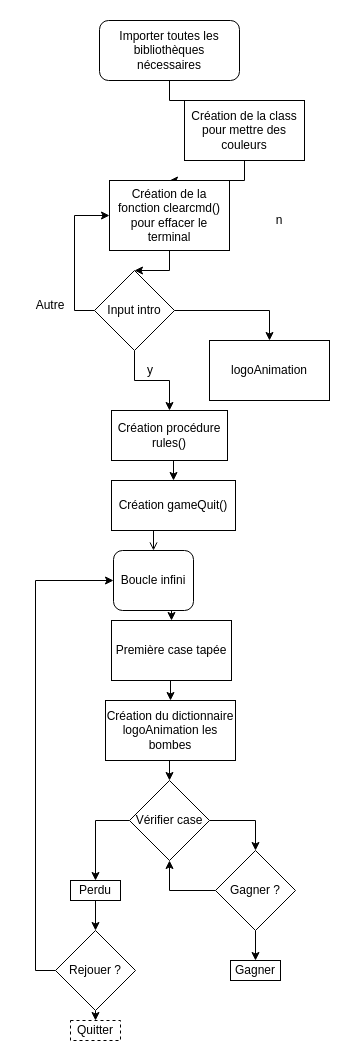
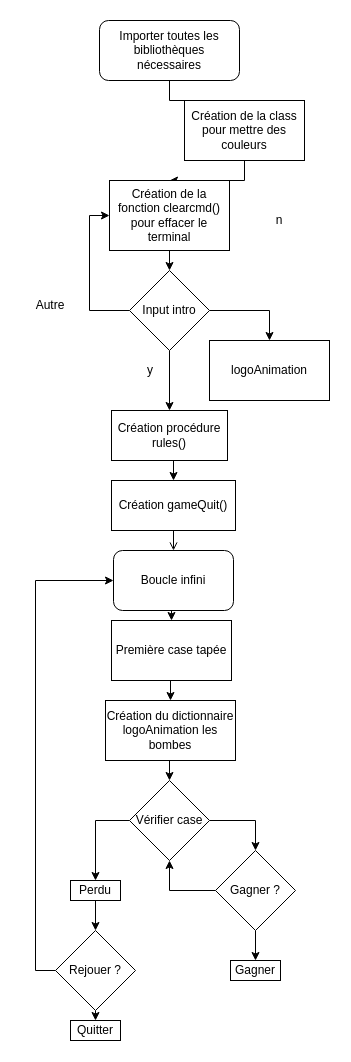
(135, 311) -> (170, 311)
(154, 581) -> (174, 581)
(96, 1031) -> (96, 1031)
